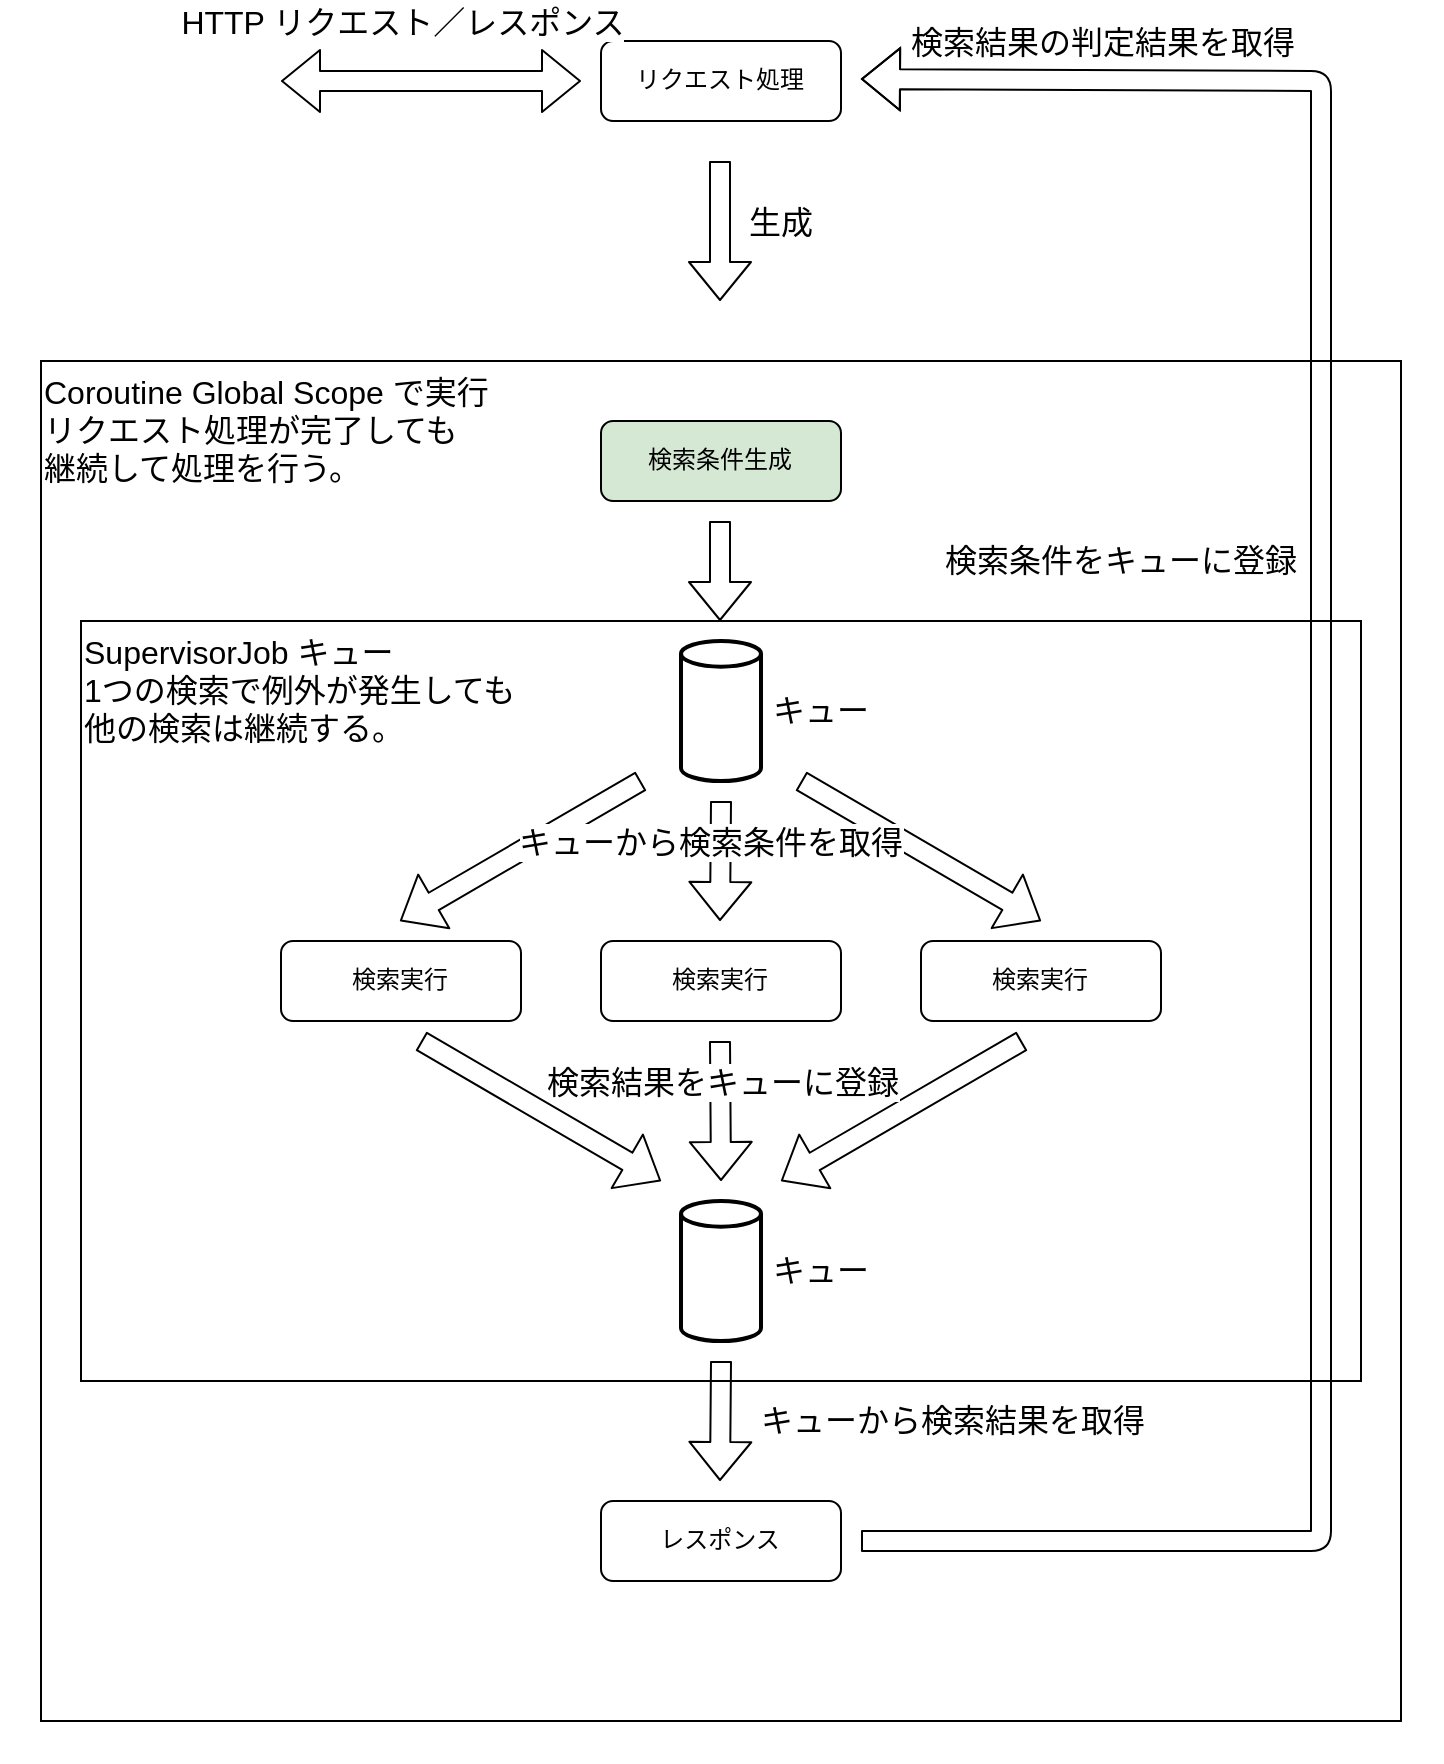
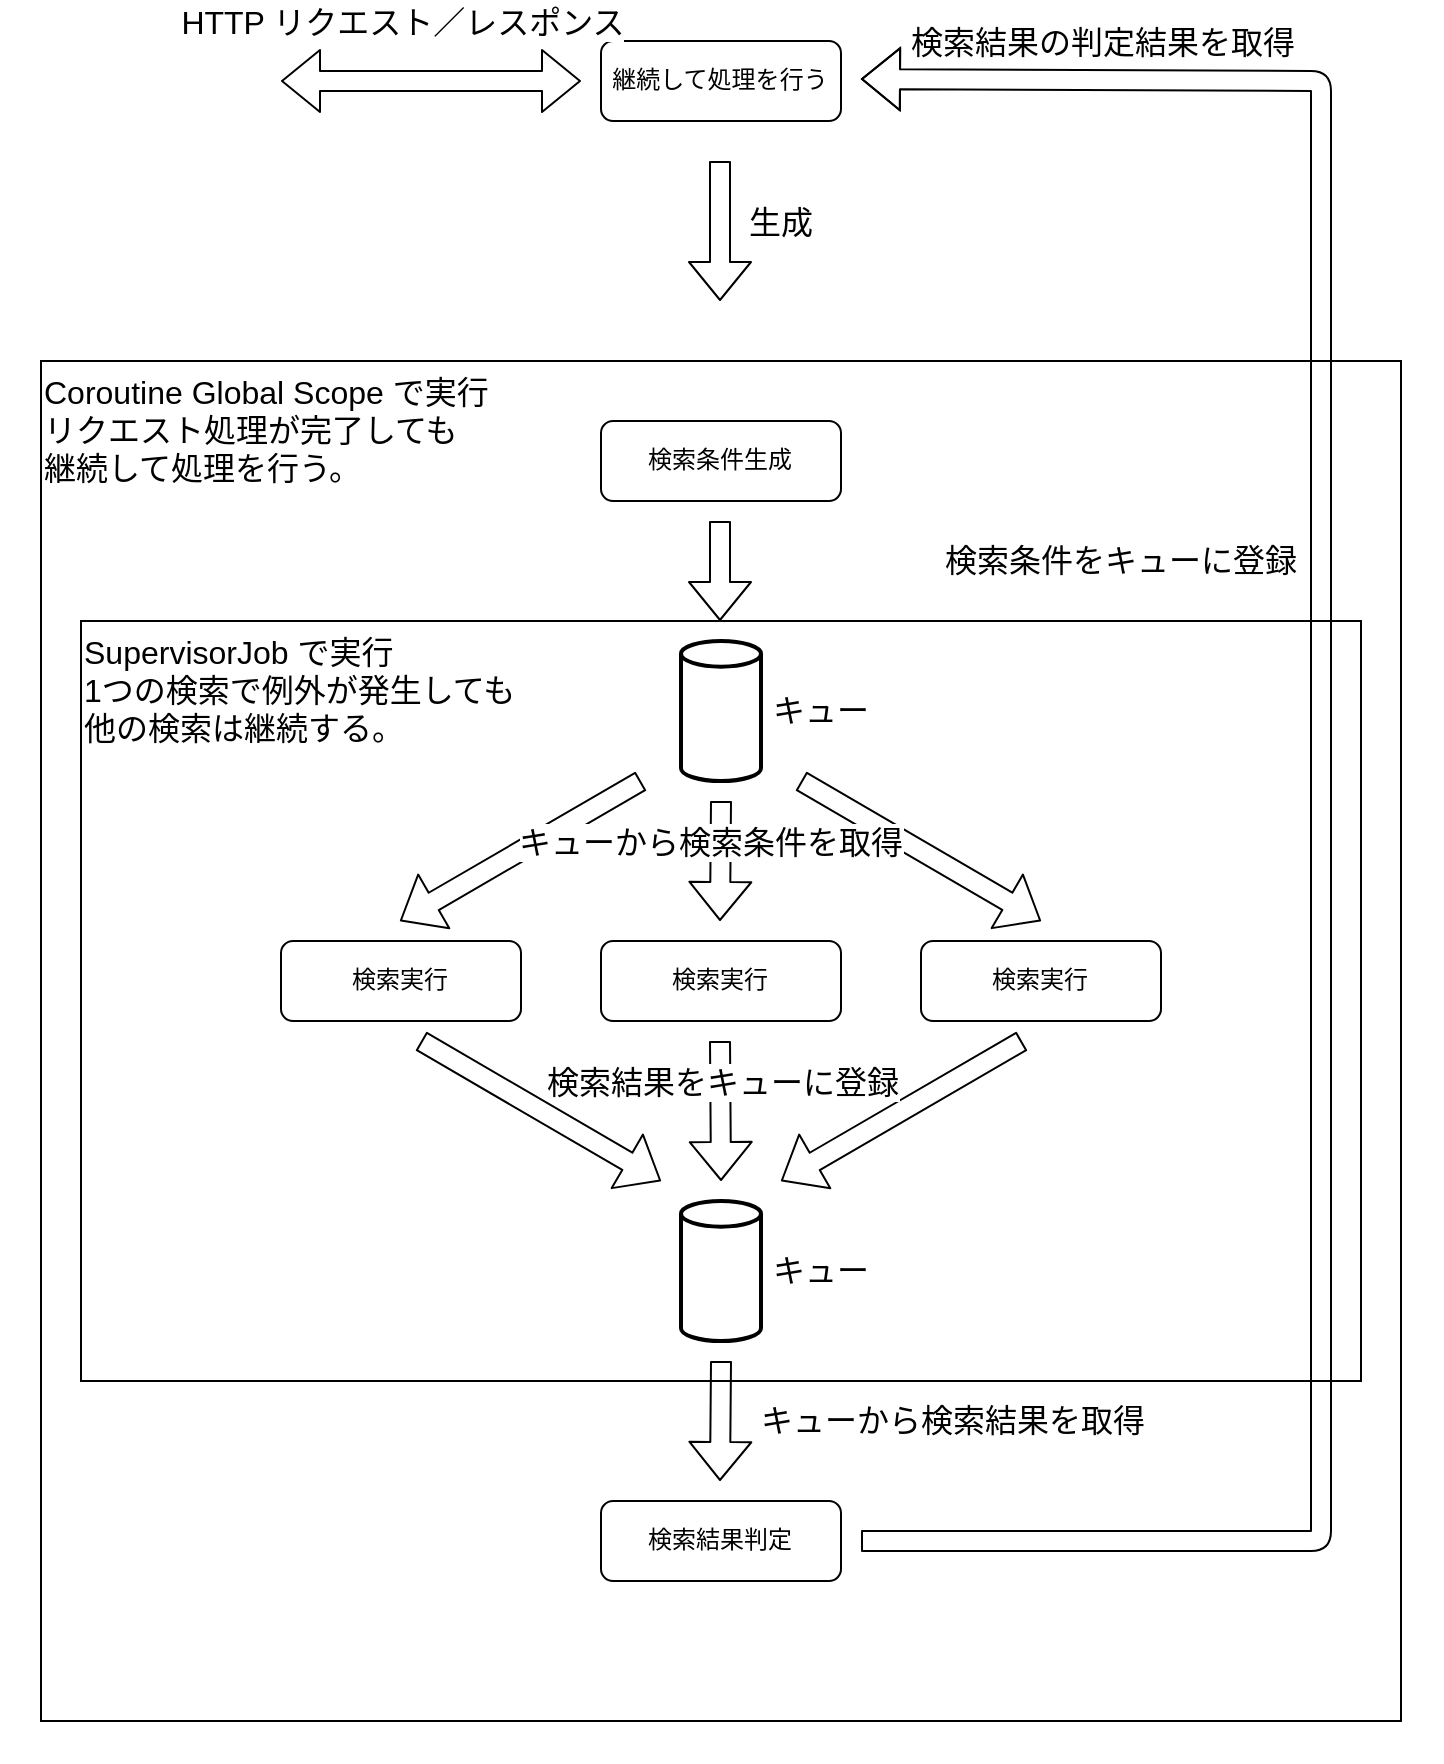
(721, 81) -> (721, 81)
(721, 461) -> (721, 461)
(302, 693) -> (302, 693)
(721, 1541) -> (721, 1541)
